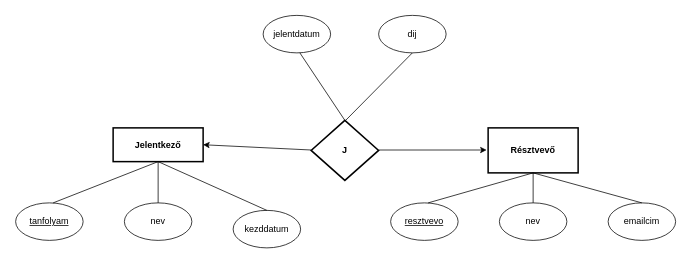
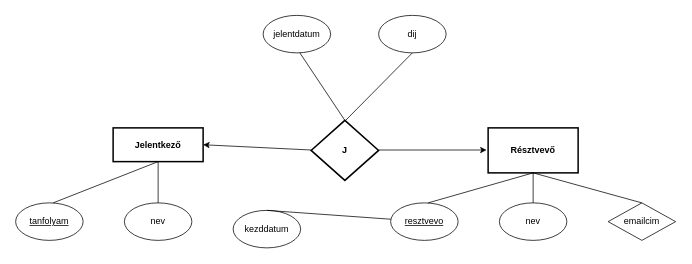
(213, 186) -> (334, 215)
(642, 222) -> (642, 222)
